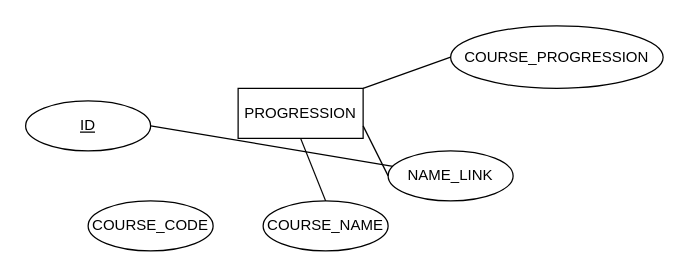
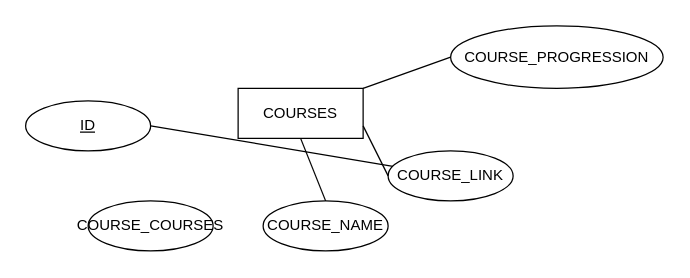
(301, 113) -> (301, 113)
(451, 176) -> (451, 176)
(151, 226) -> (151, 226)
